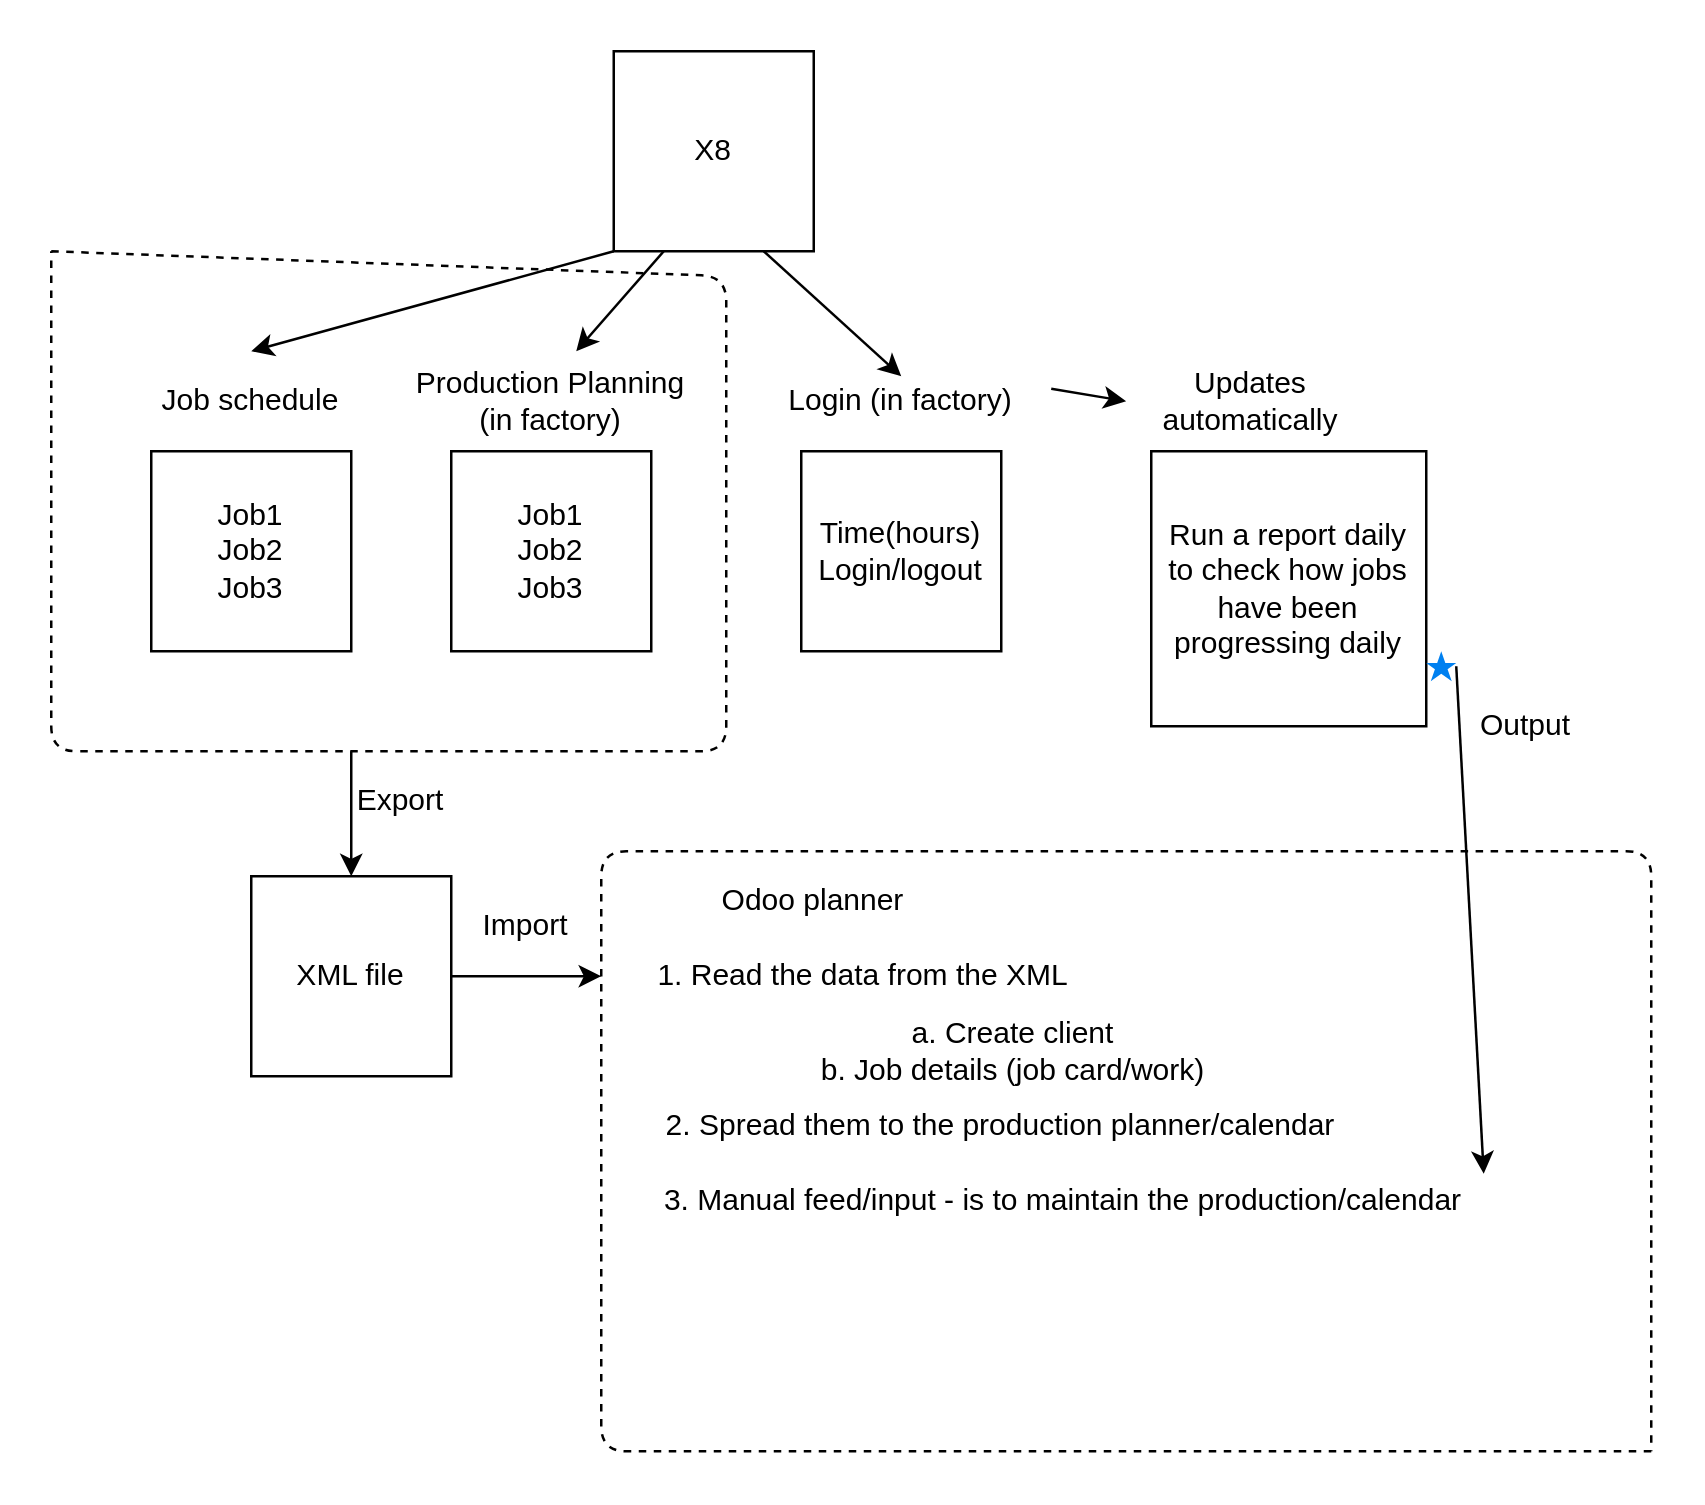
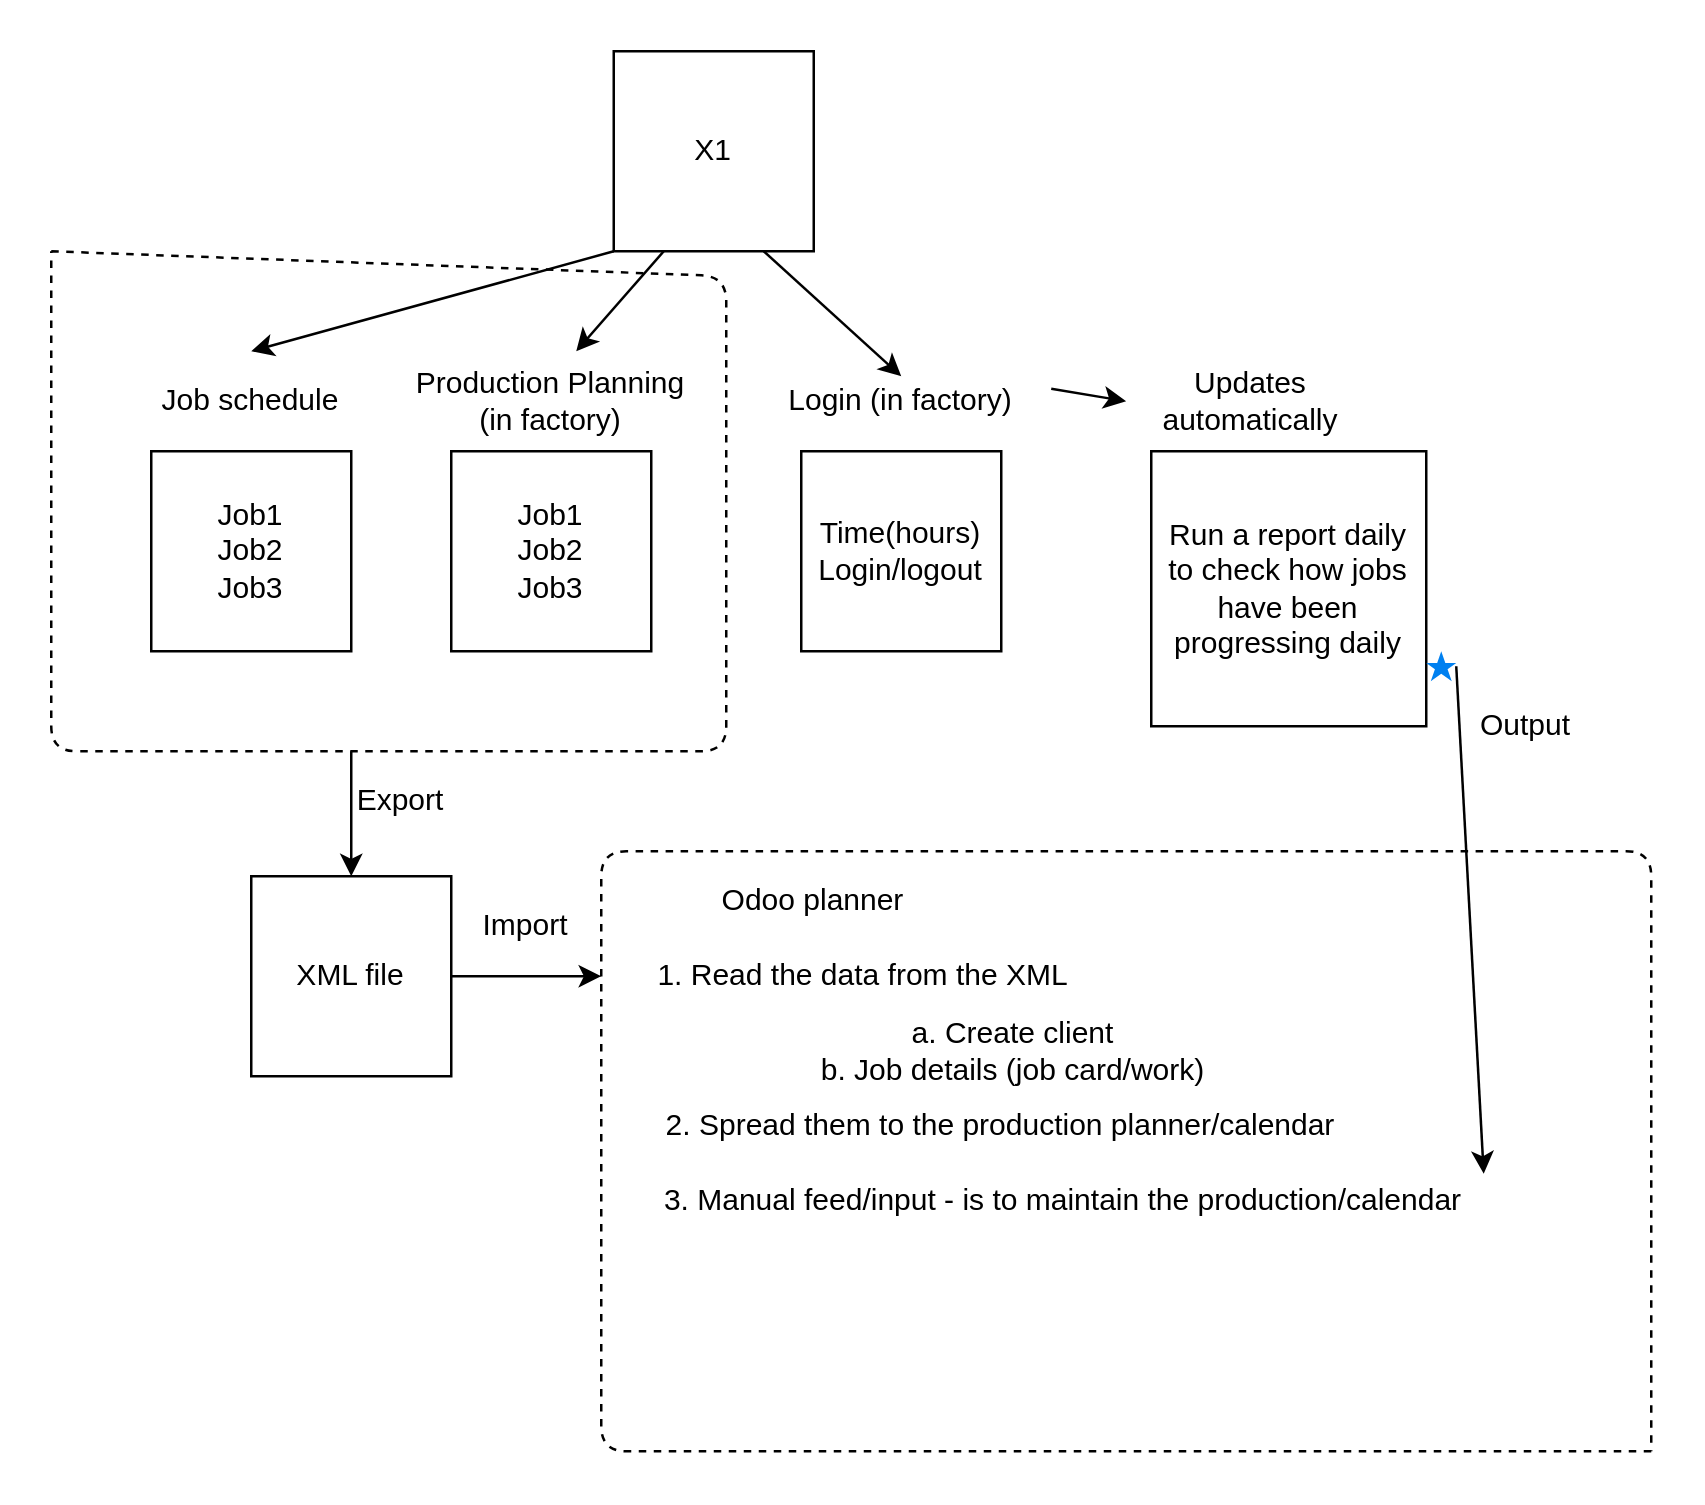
(714, 151) -> (714, 151)
